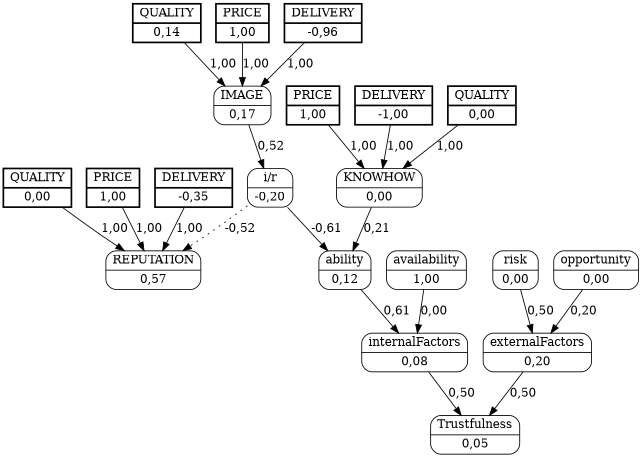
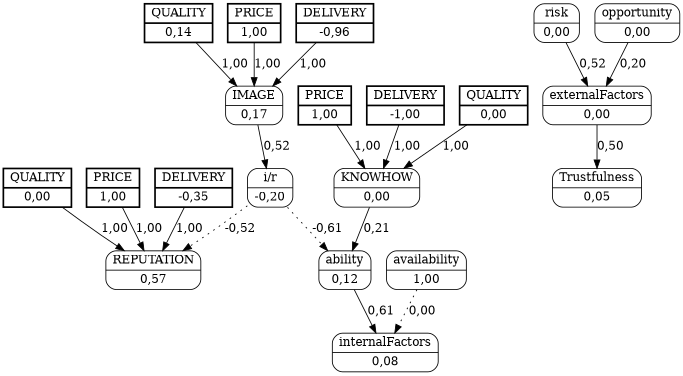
(305, 226) -> (305, 226)
(421, 307) -> (408, 308)
(541, 311) -> (593, 64)
(537, 362) -> (597, 115)
(442, 390) -> none
